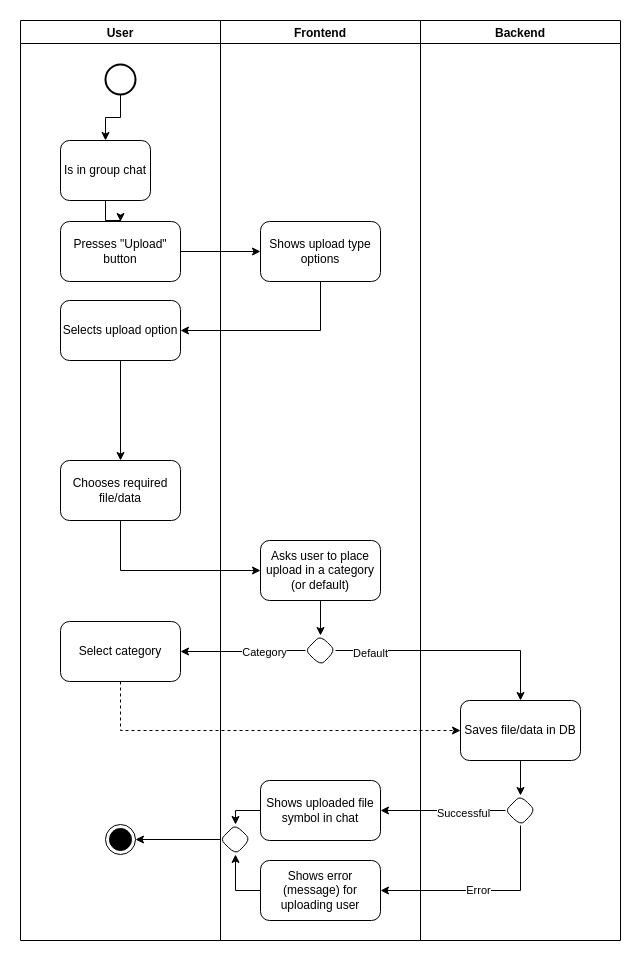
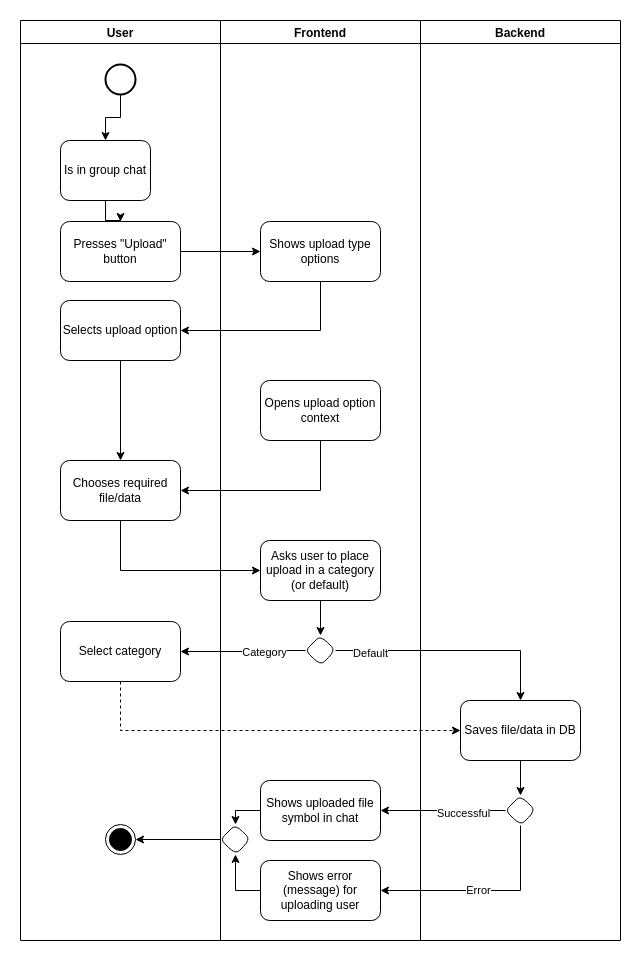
none -> (321, 411)
none -> (279, 491)
